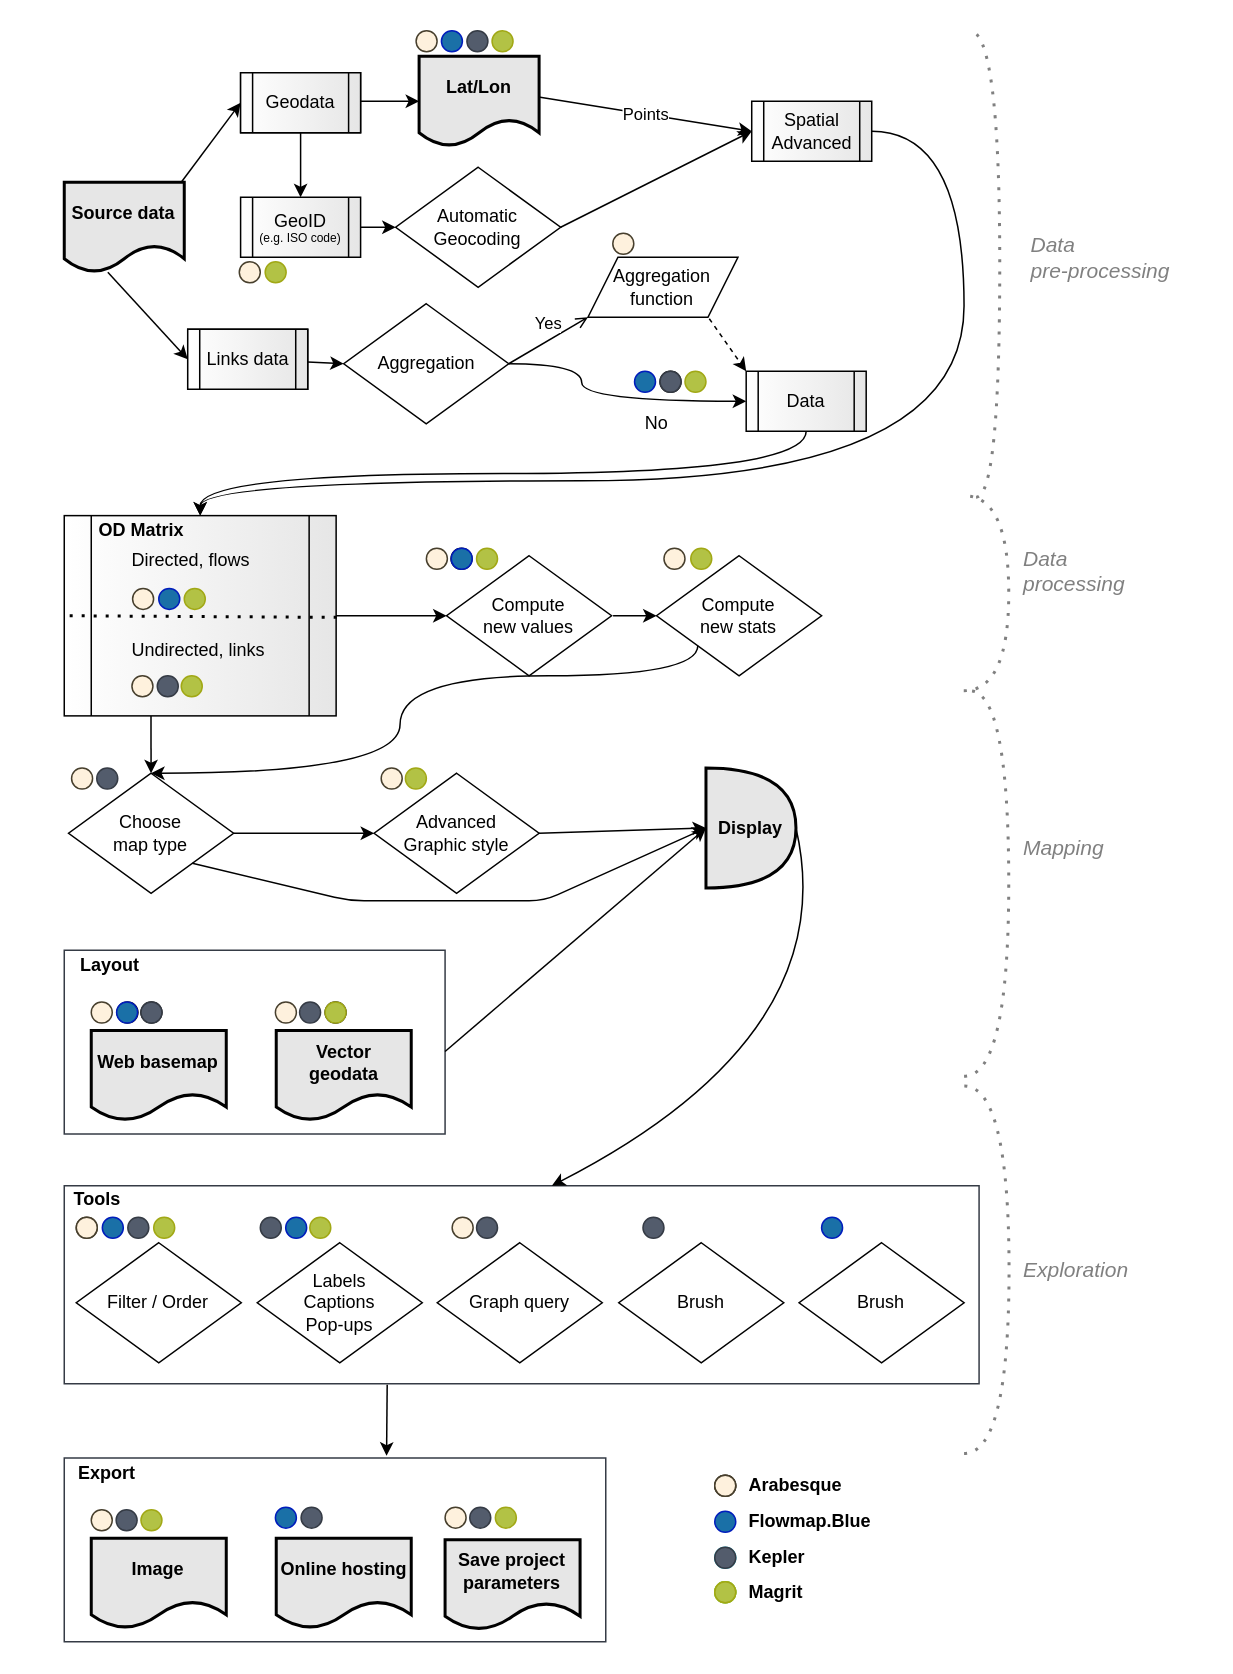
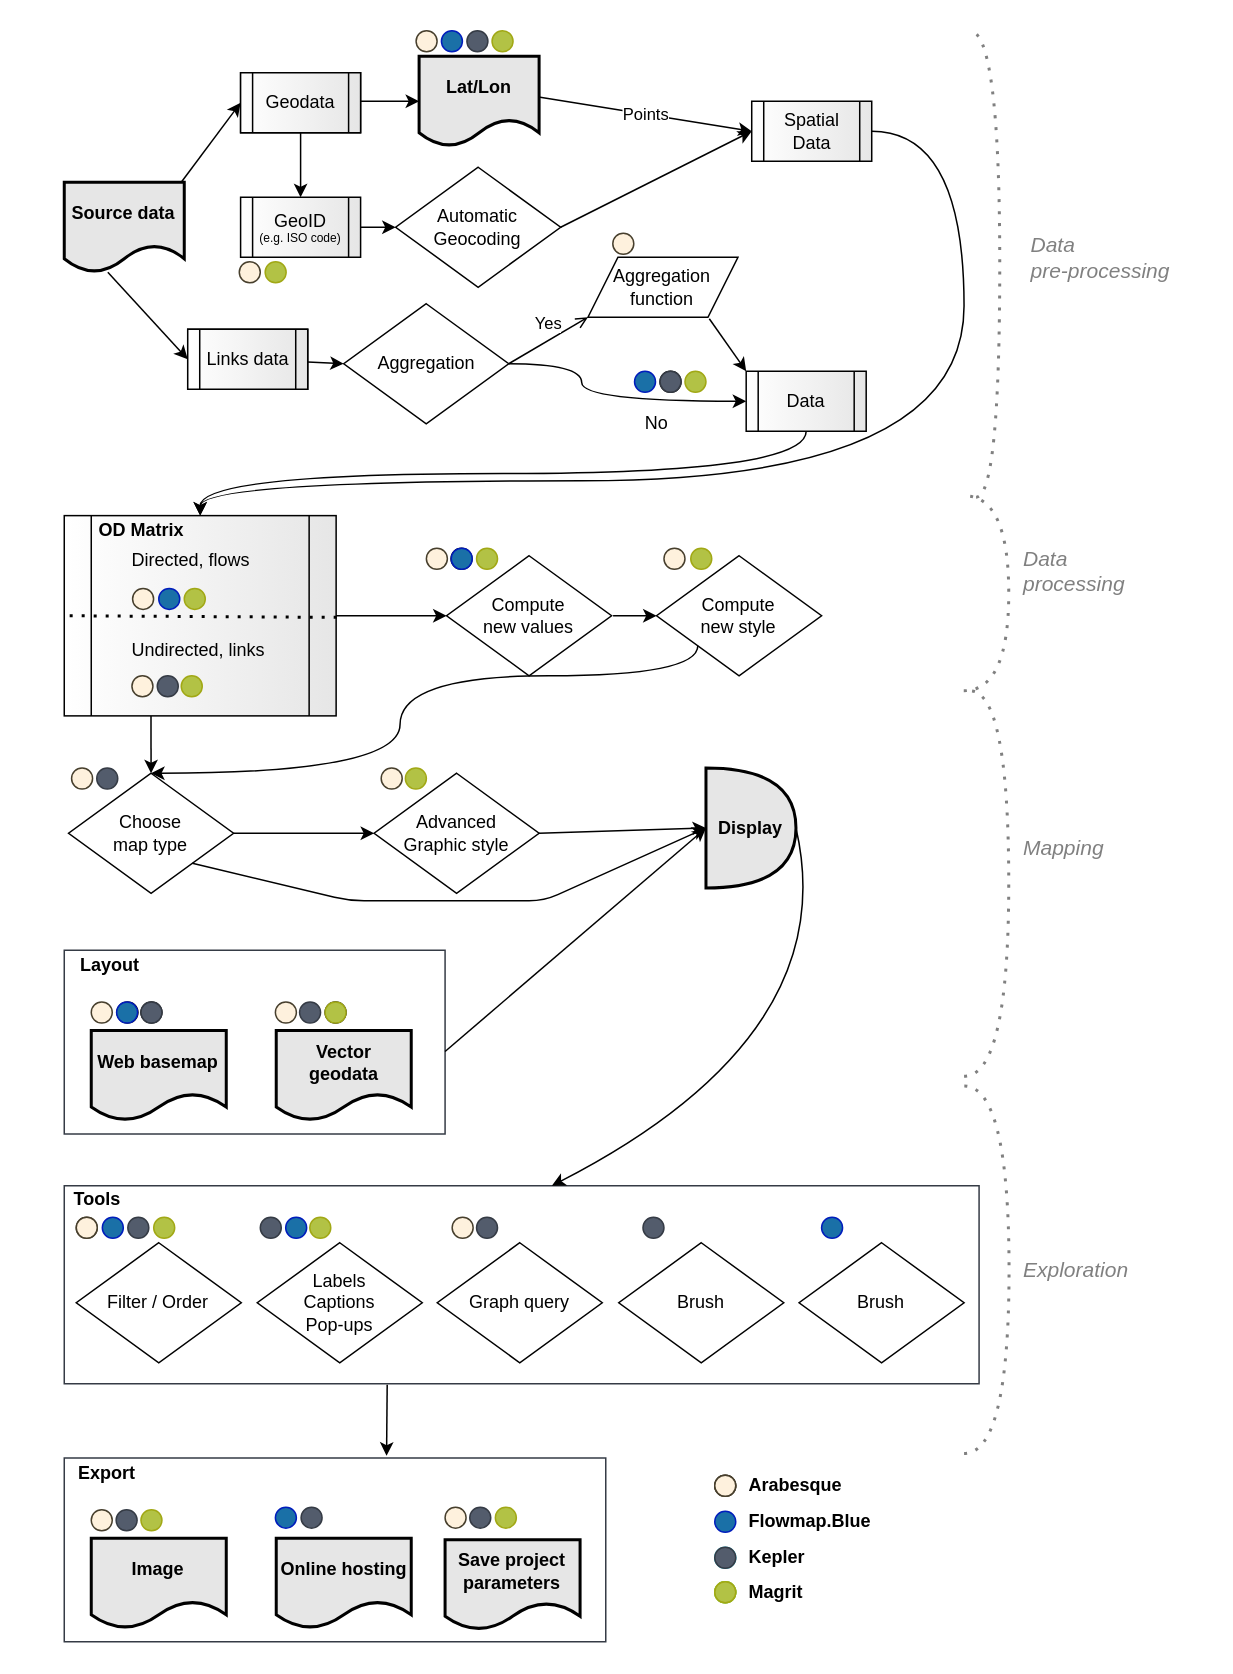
(812, 131) -> (812, 131)
(725, 341) -> (725, 341)
(739, 616) -> (739, 616)
